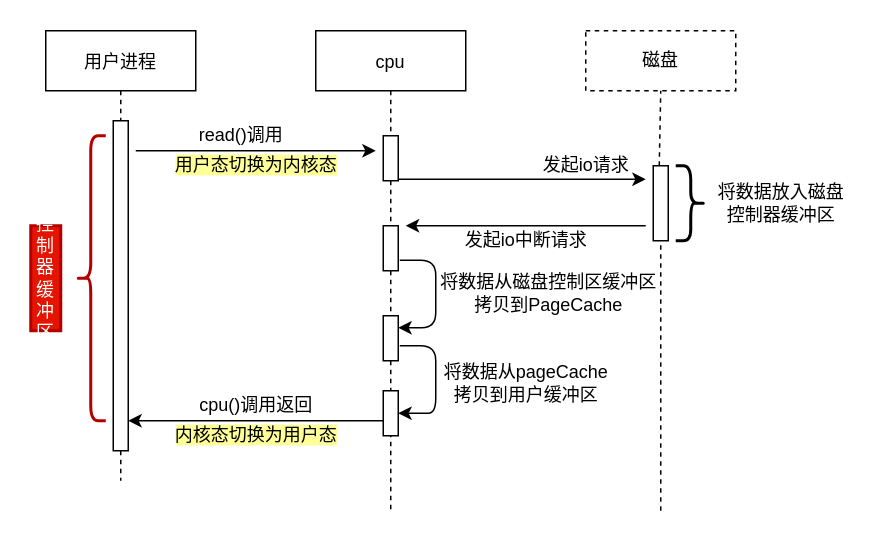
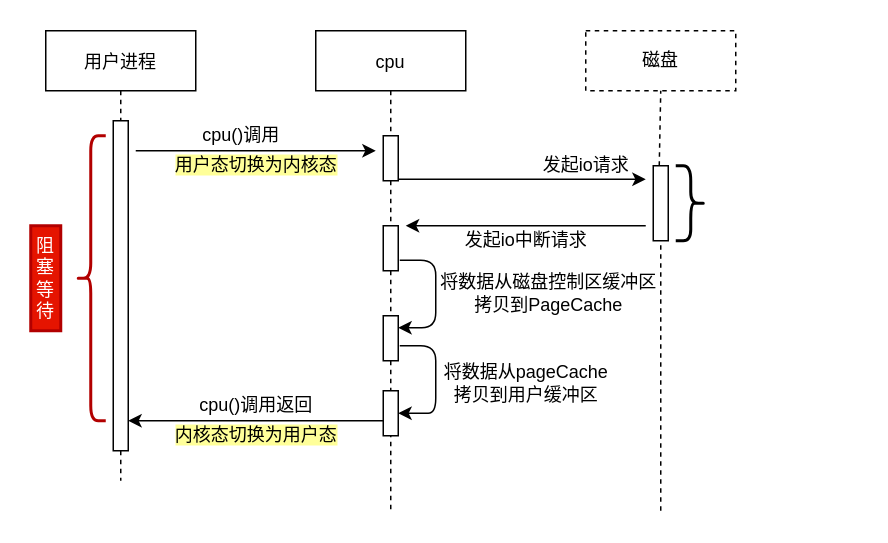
(242, 136) -> (242, 136)
(781, 203) -> none
(46, 278) -> (46, 278)
